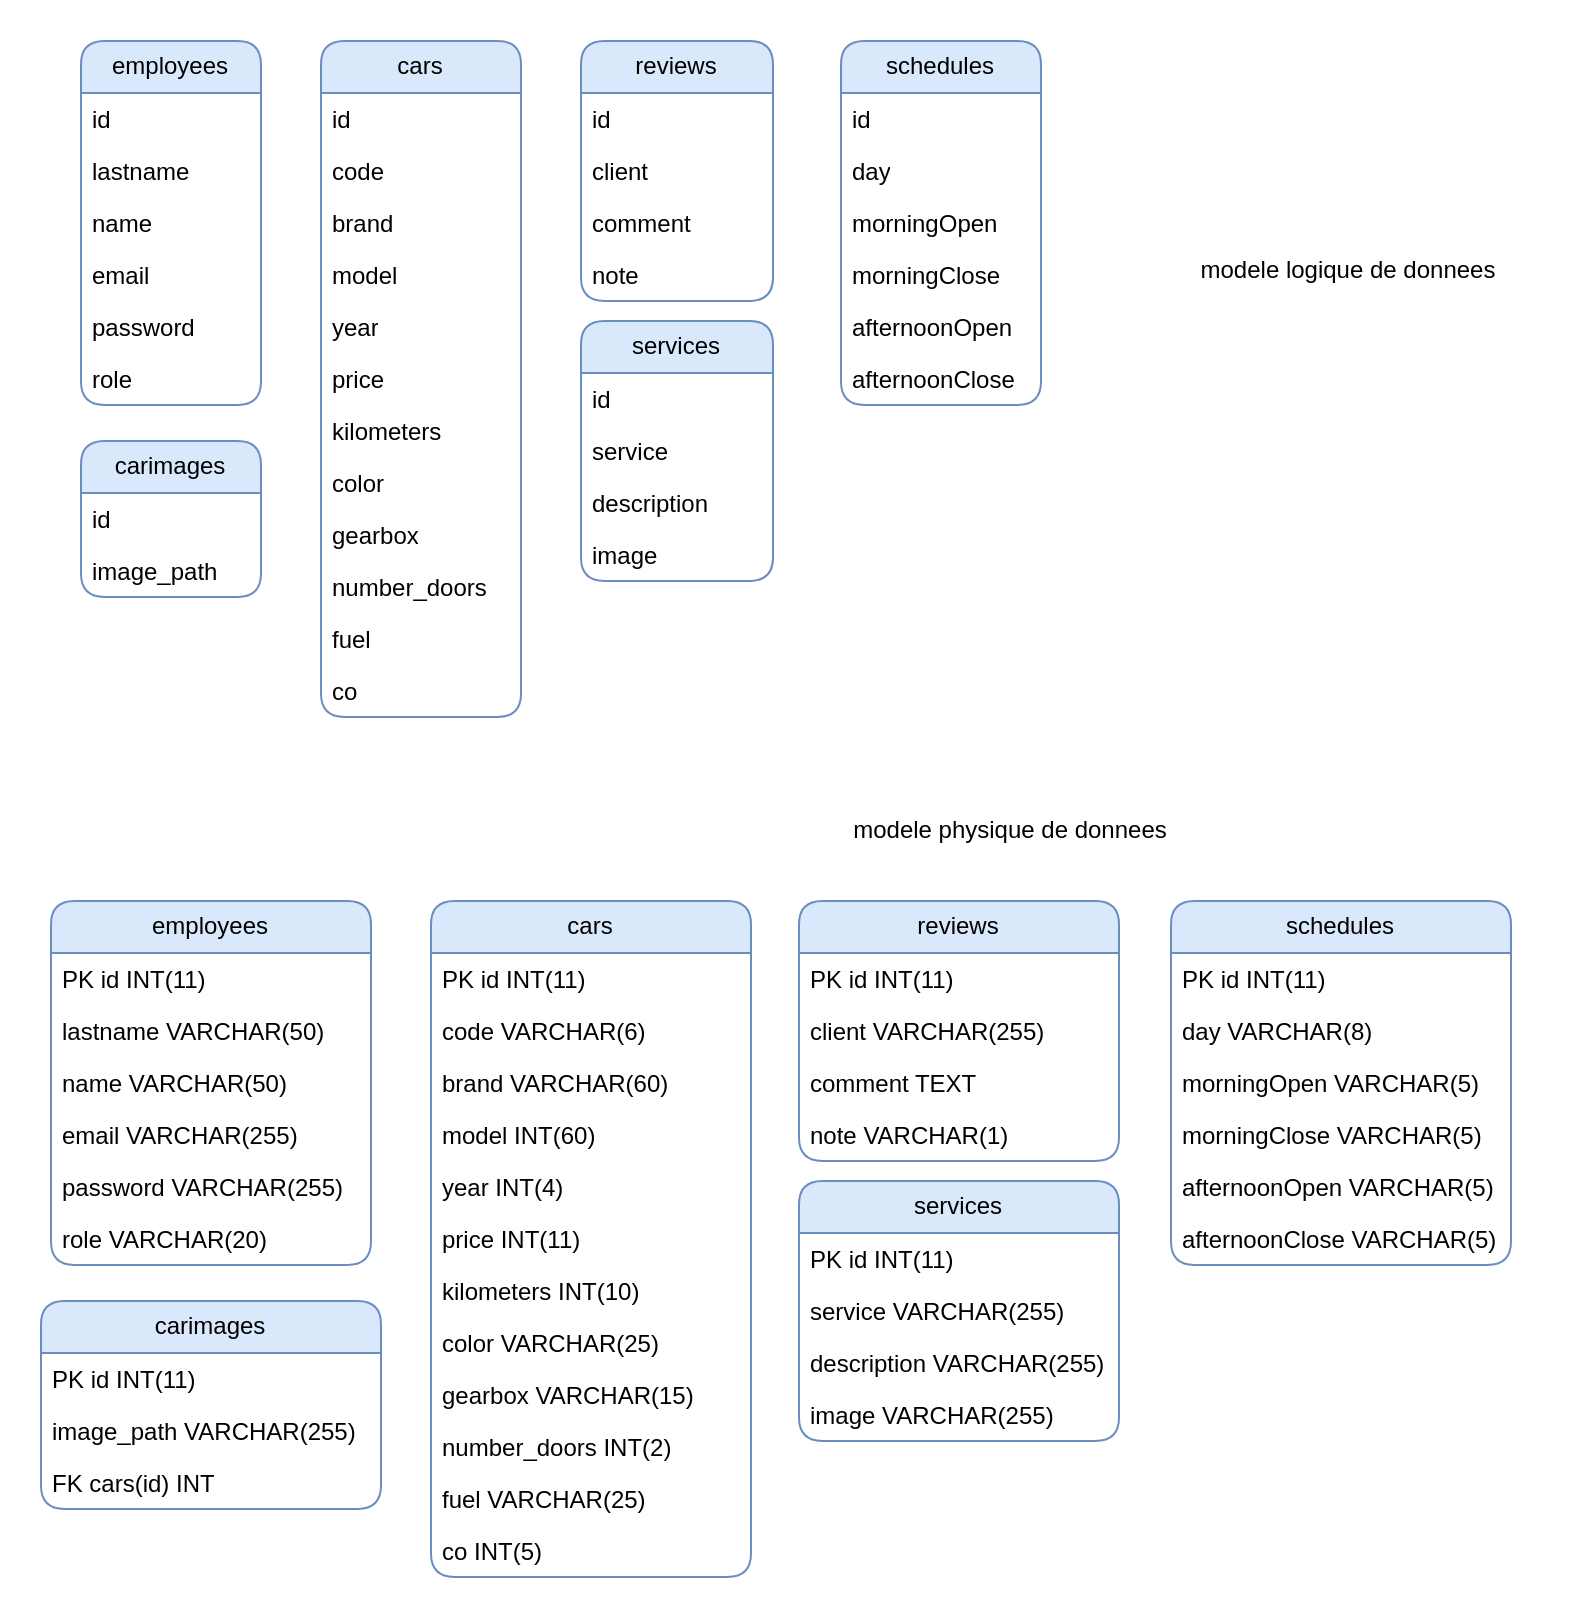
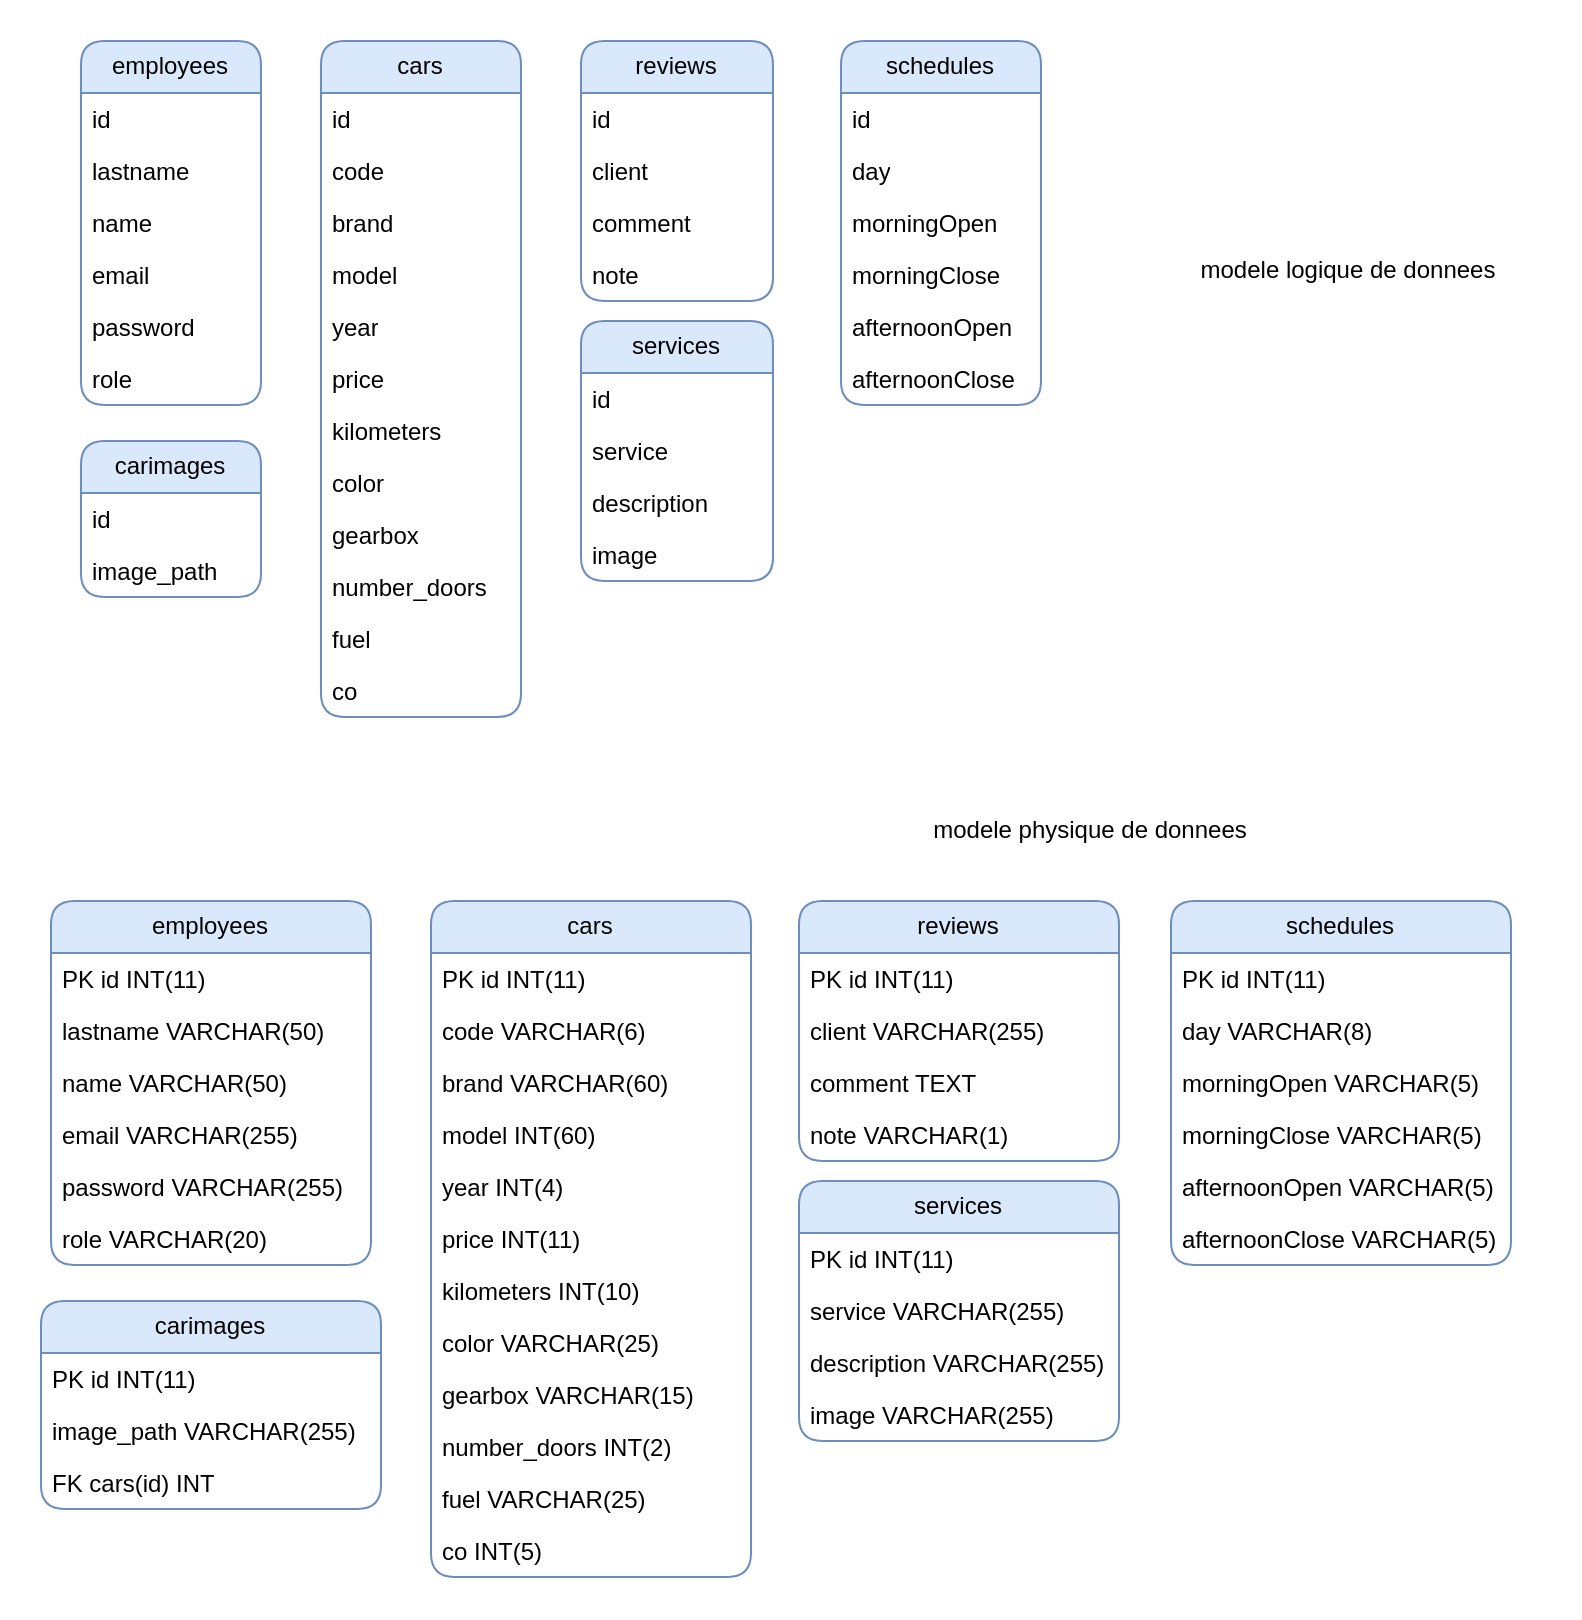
(1011, 831) -> (1091, 831)
